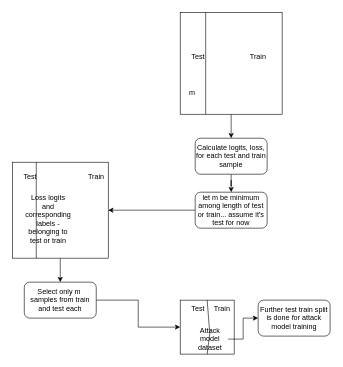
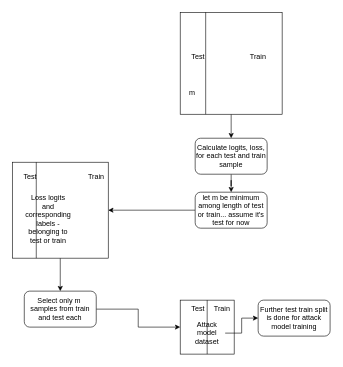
(60, 300) -> (60, 309)
(210, 339) -> (207, 333)
